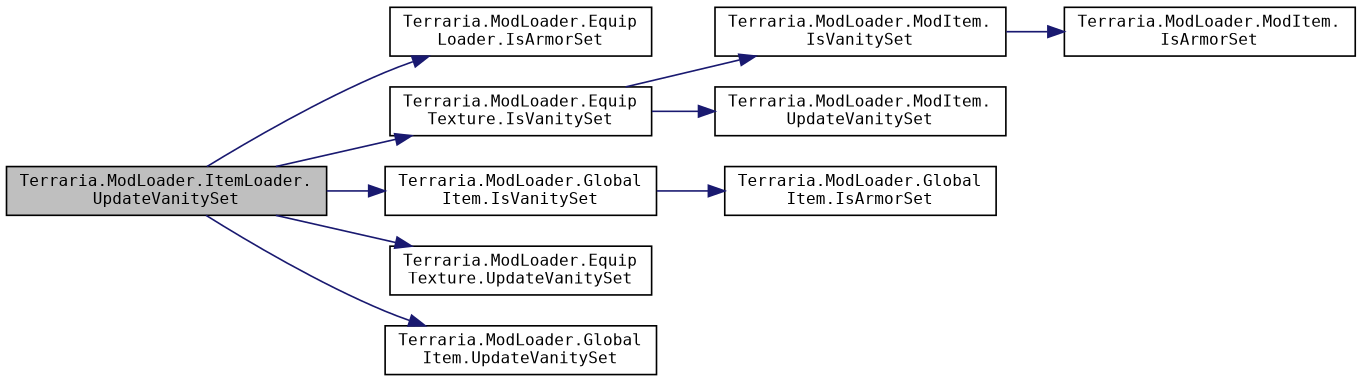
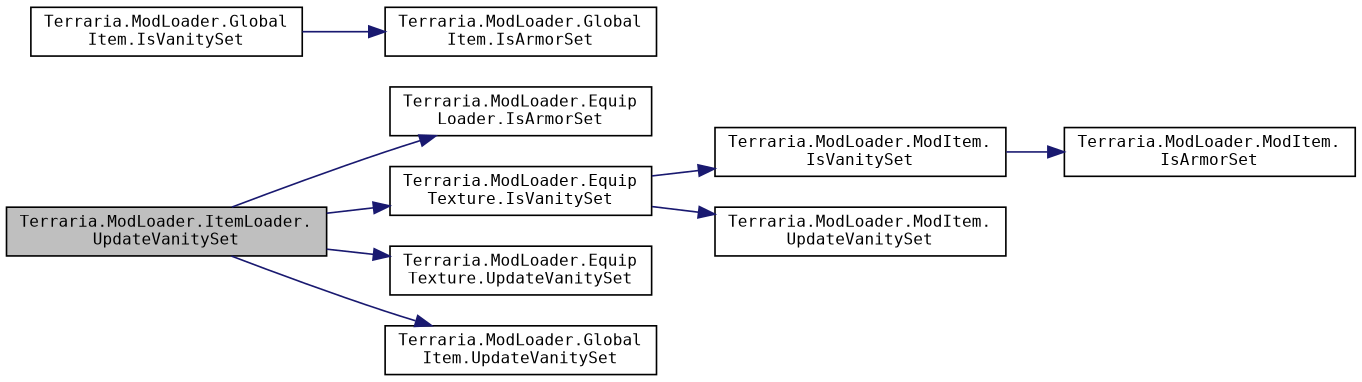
(348, 191) -> none
